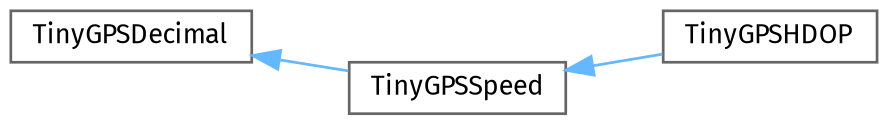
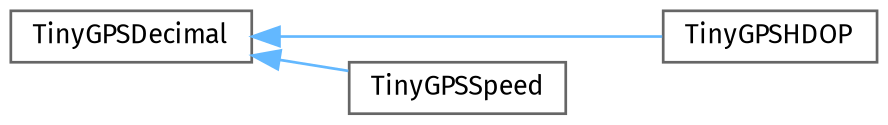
(628, 60) -> (471, 37)
